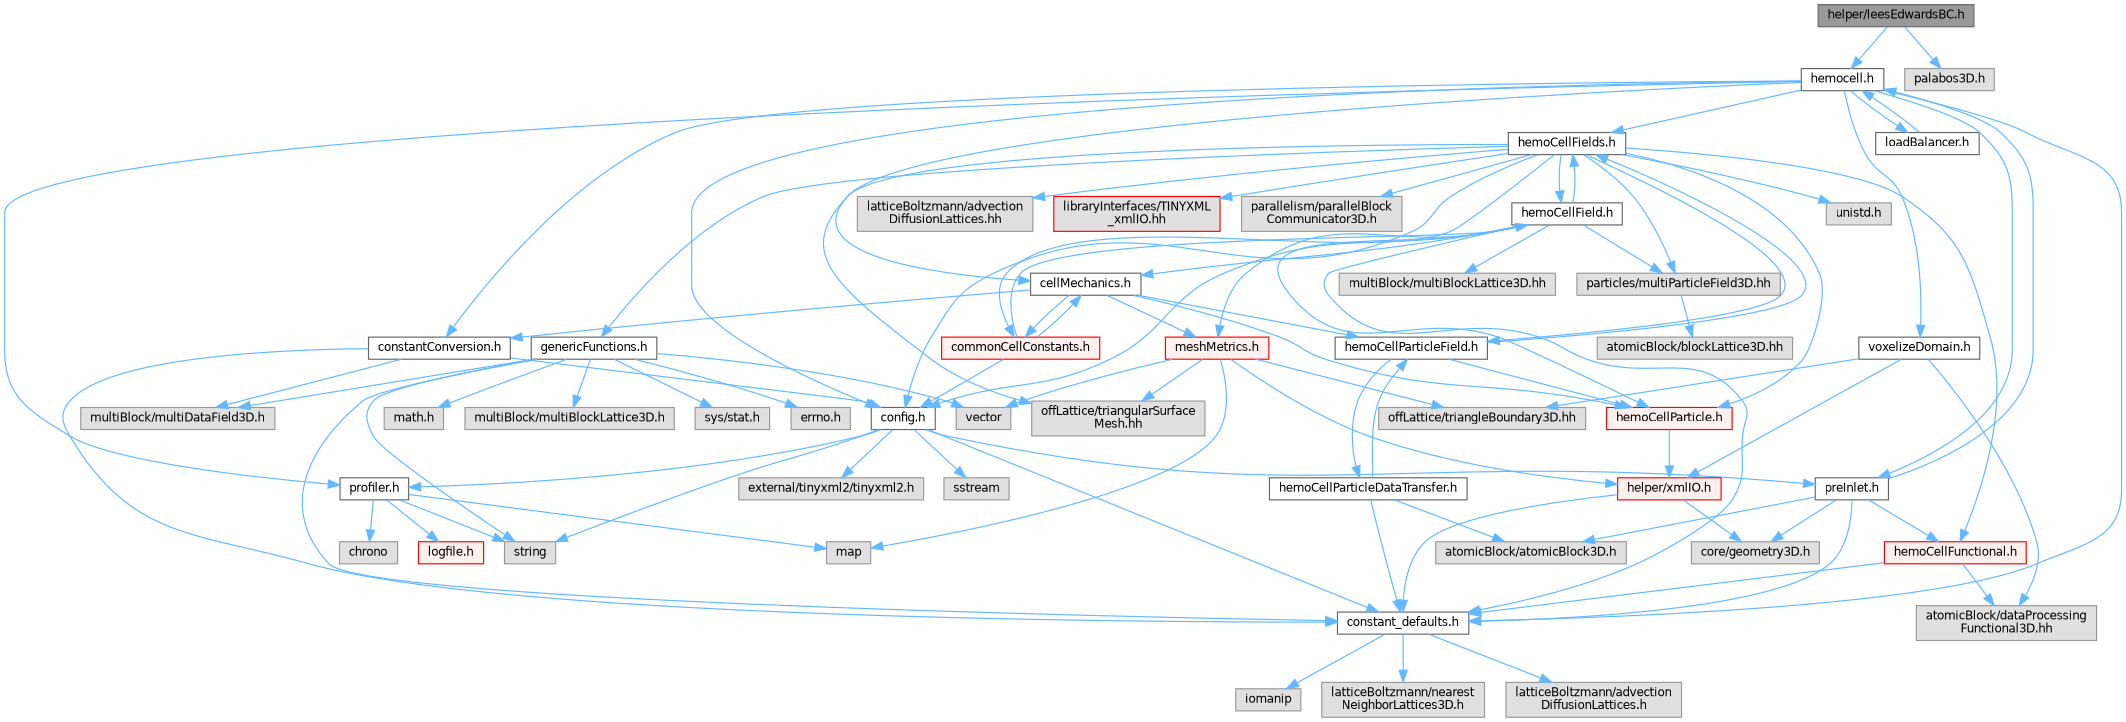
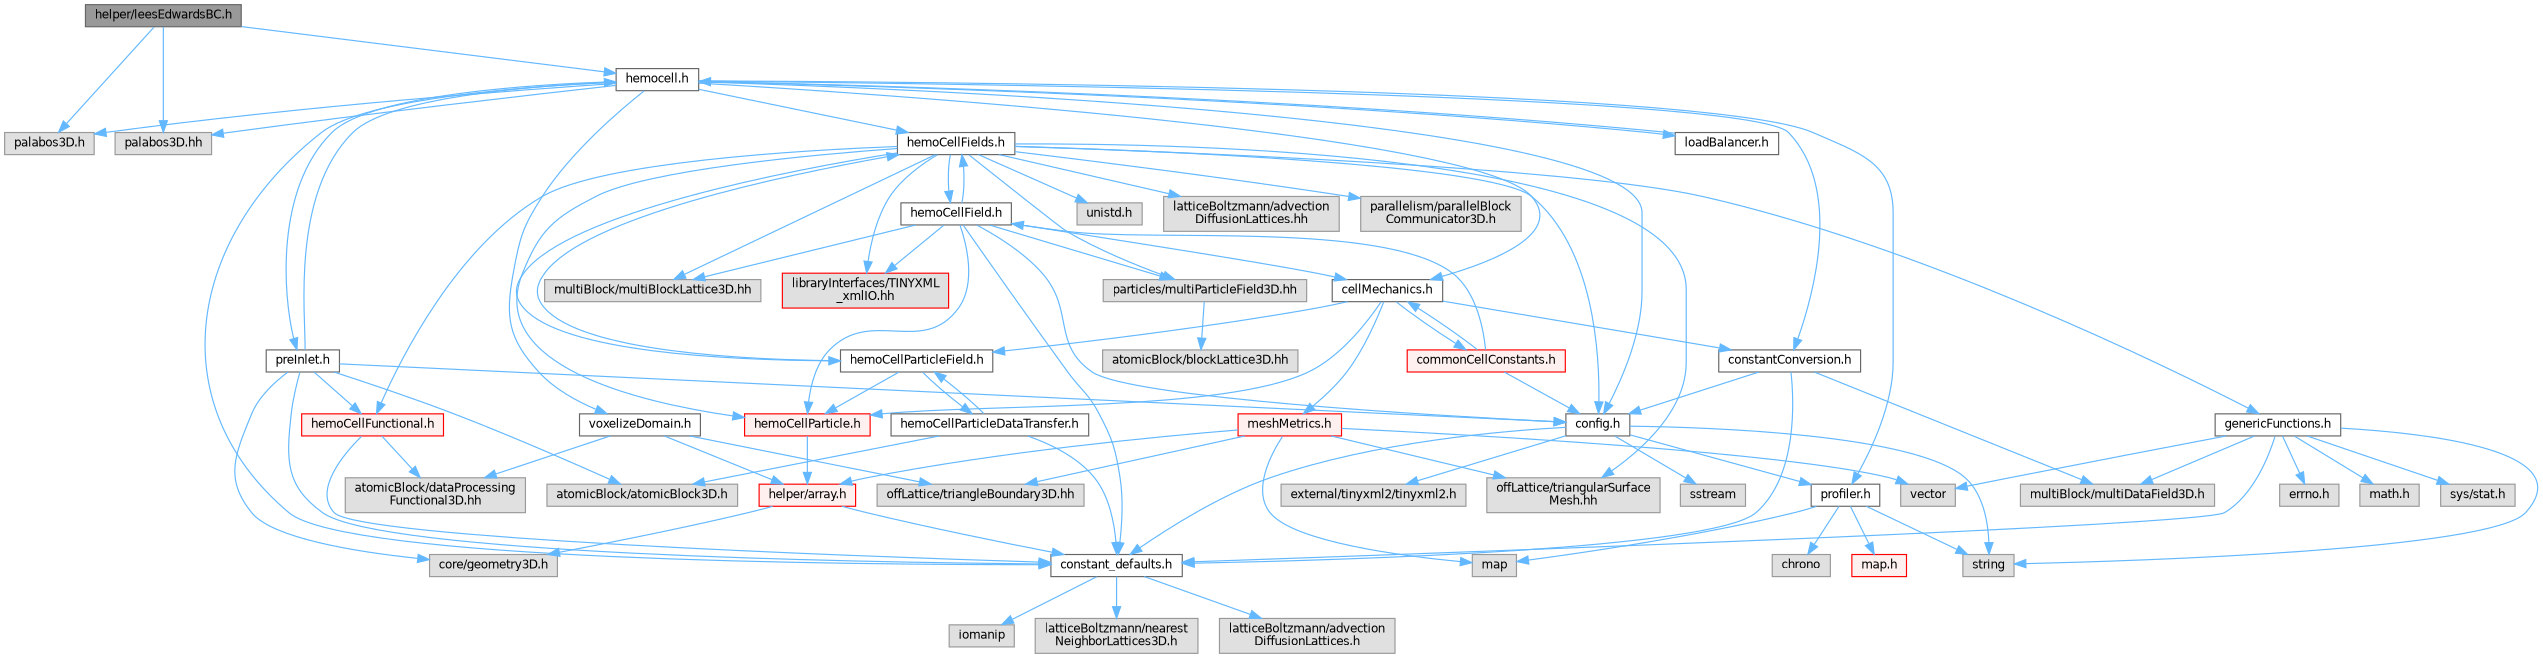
none -> (361, 104)
none -> (163, 144)
(1352, 234) -> (919, 245)
(1166, 237) -> (810, 215)
(570, 419) -> none
(1363, 474) -> (916, 391)
(1669, 489) -> (807, 495)
(451, 553) -> (1879, 566)
